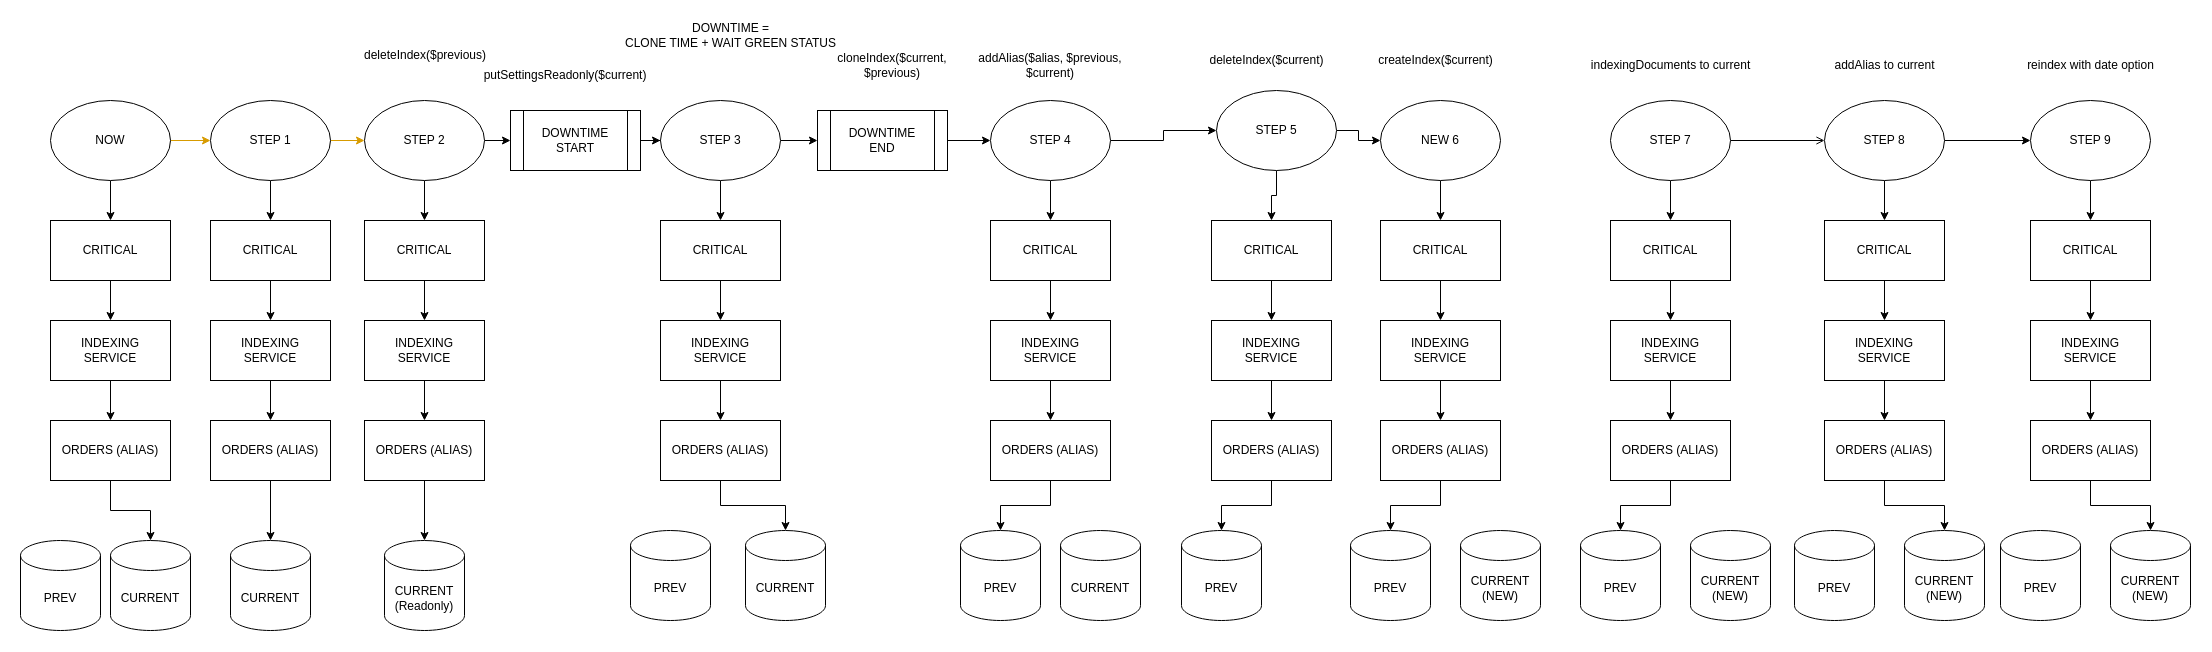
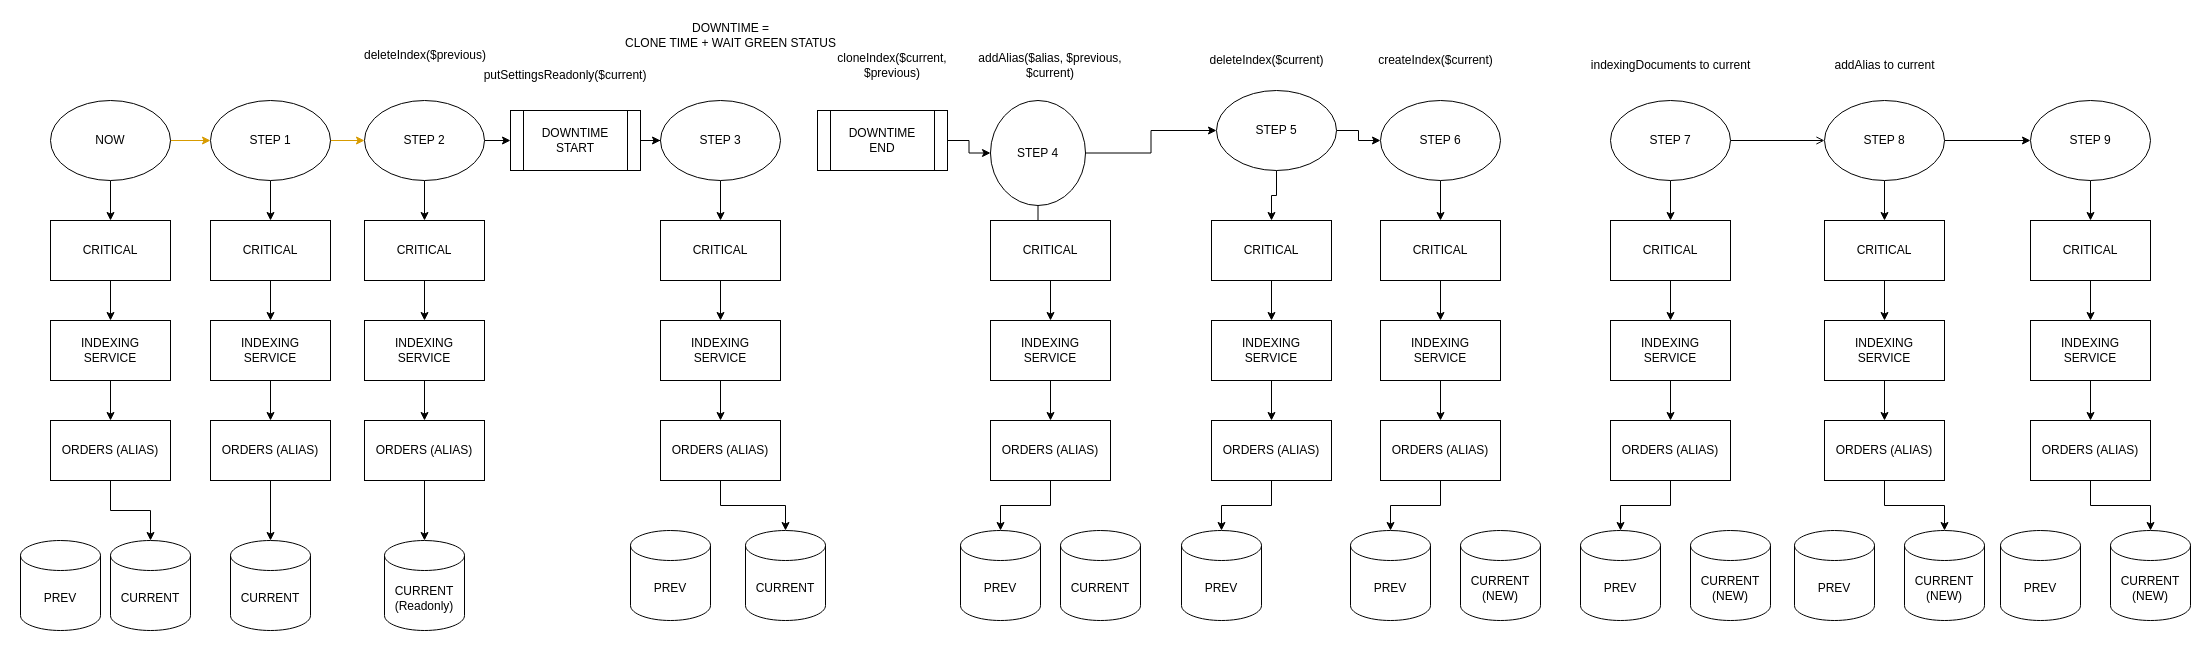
(2091, 66) -> none
(799, 141) -> none
(1051, 141) -> (1038, 153)
(1441, 141) -> (1441, 141)
